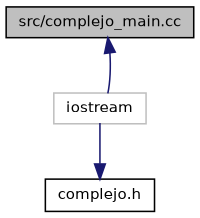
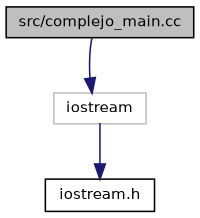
(110, 73) -> (90, 58)
(100, 195) -> (100, 195)
